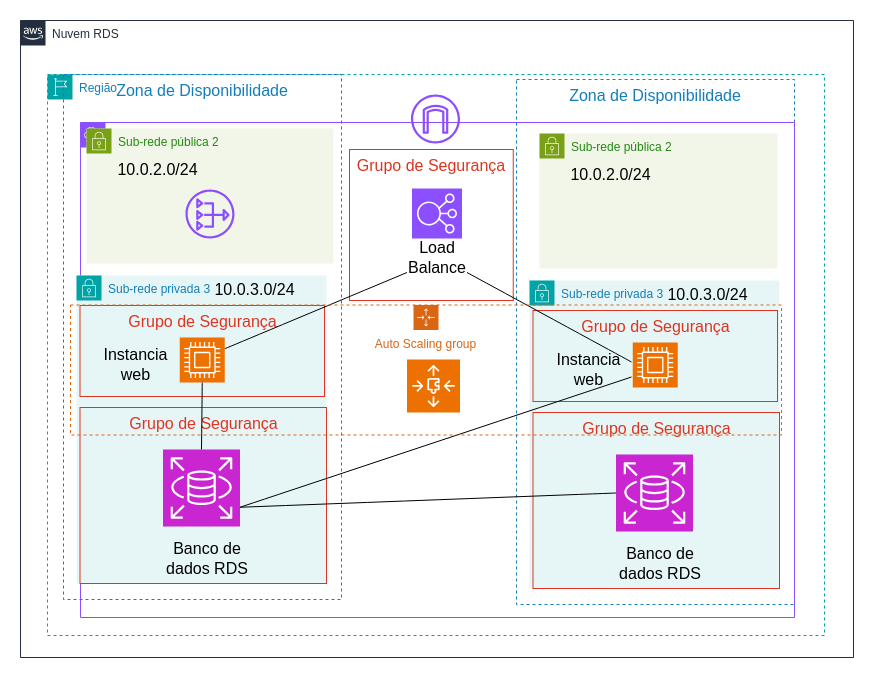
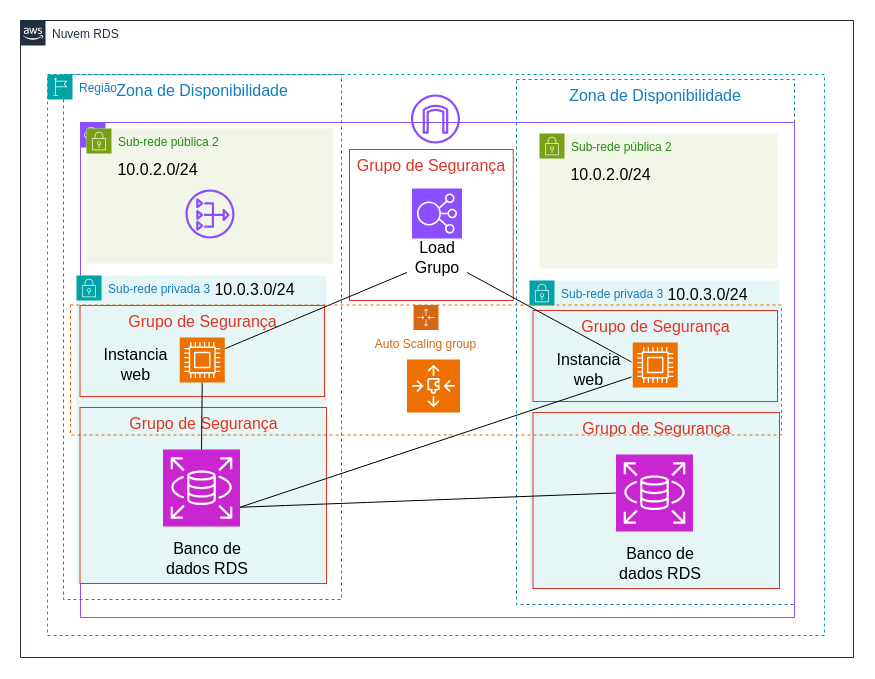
(438, 258) -> (438, 258)
